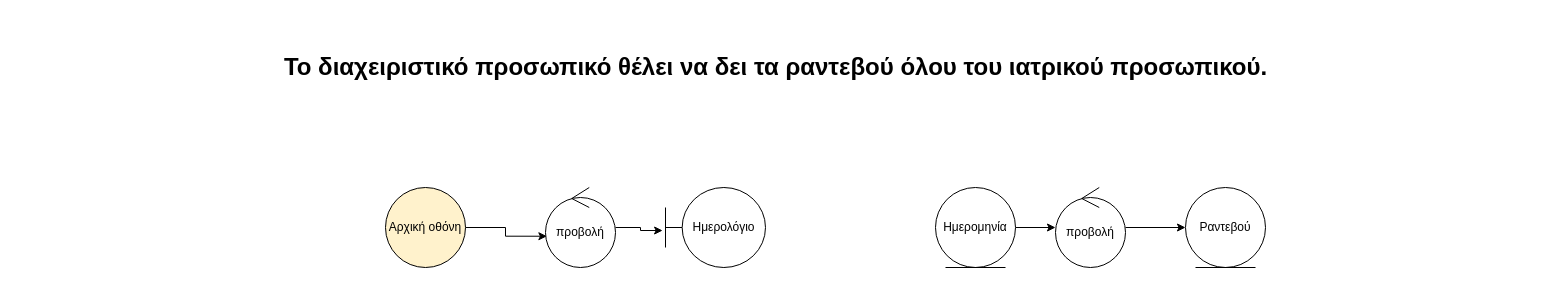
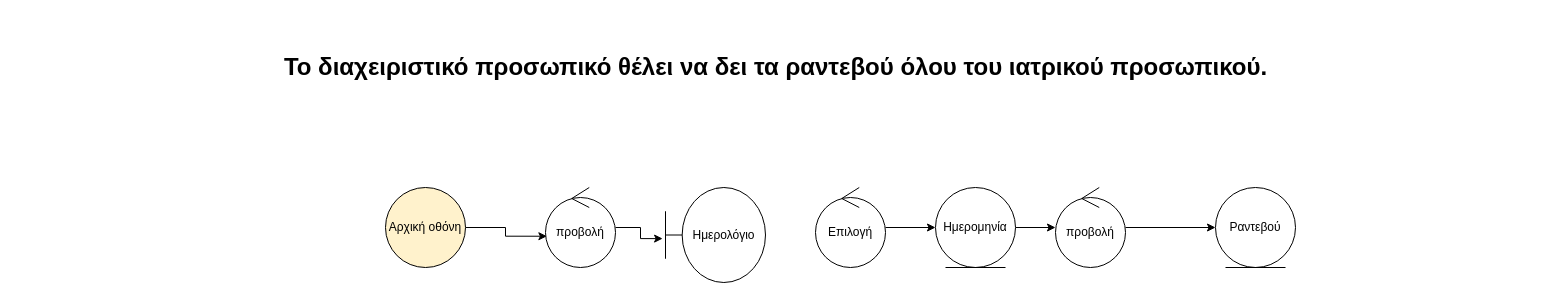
(716, 228) -> (716, 235)
none -> (851, 228)
none -> (907, 228)
(1226, 228) -> (1256, 228)
